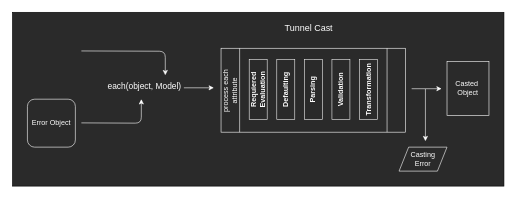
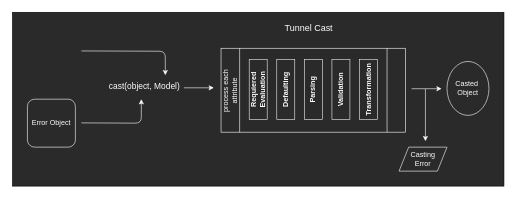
(145, 87) -> (145, 87)
(468, 89) -> (468, 89)
